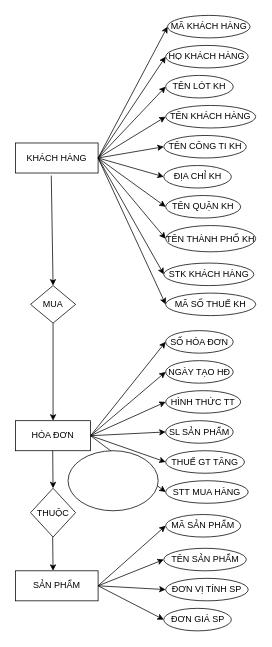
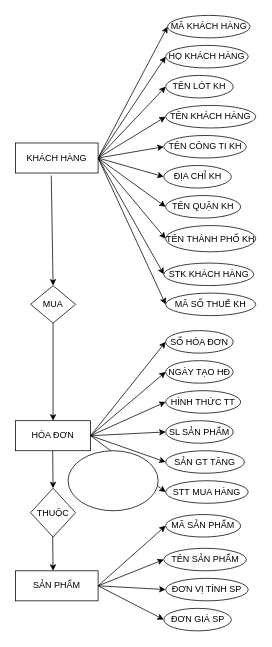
(205, 462) -> (205, 462)
